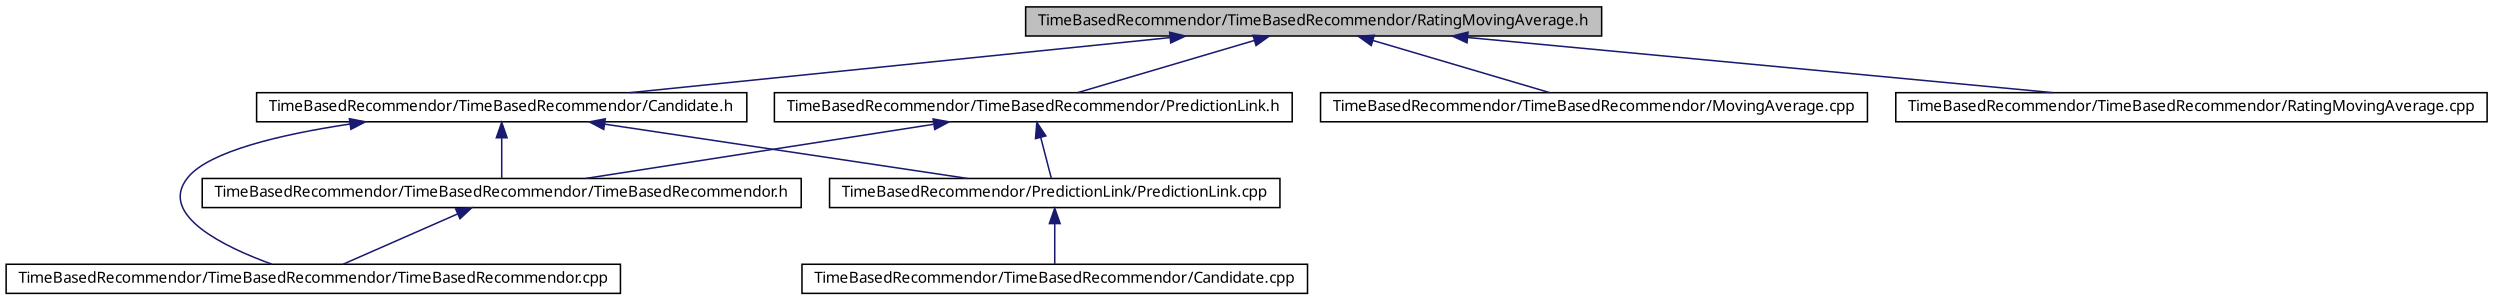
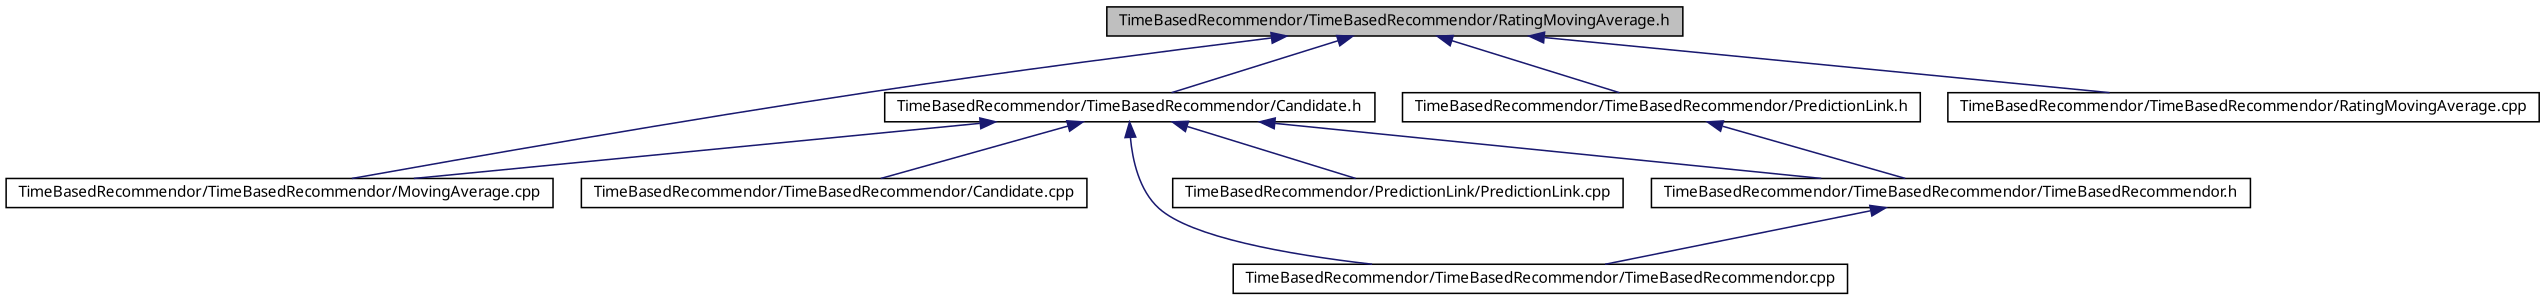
none -> (697, 151)
(1046, 158) -> none
(1055, 244) -> (974, 152)
